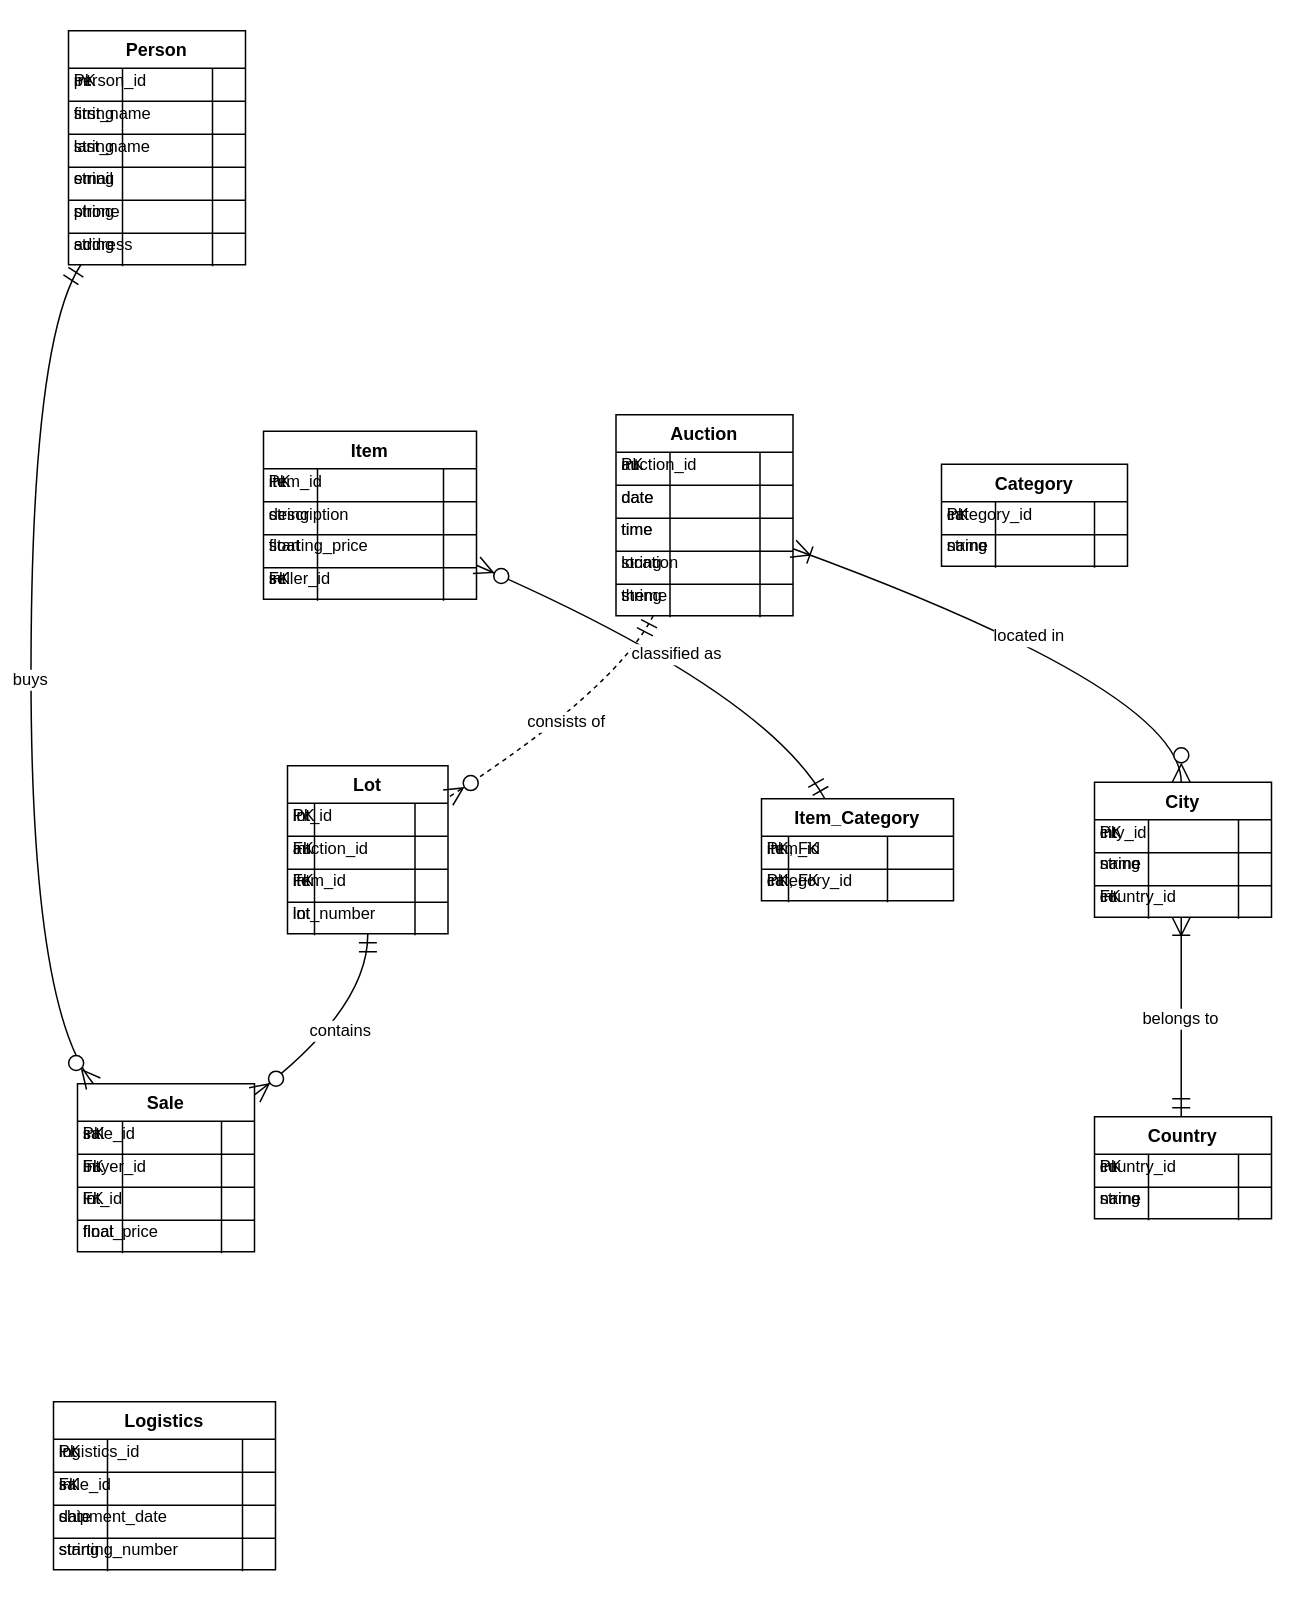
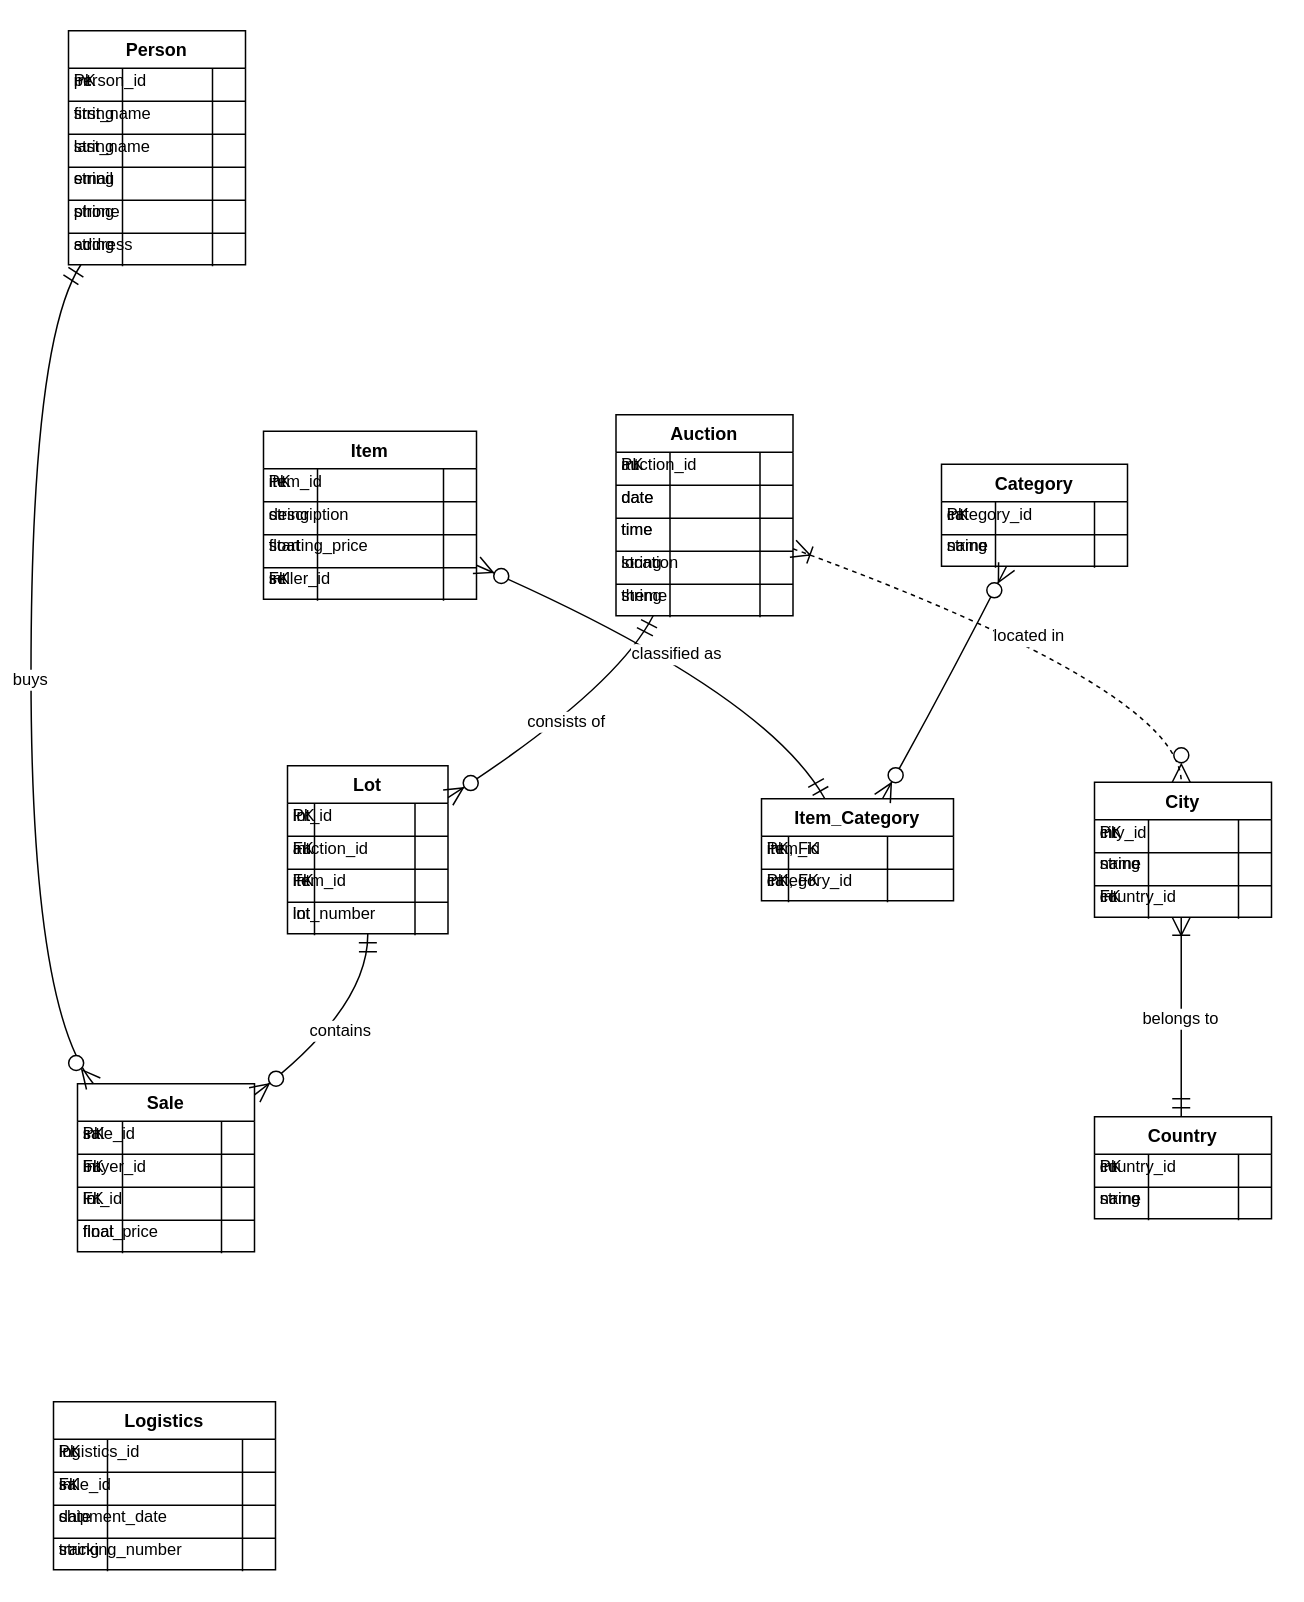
(895, 588) -> (895, 588)
(615, 667) -> (615, 667)
none -> (946, 682)
(126, 1549) -> (126, 1549)
